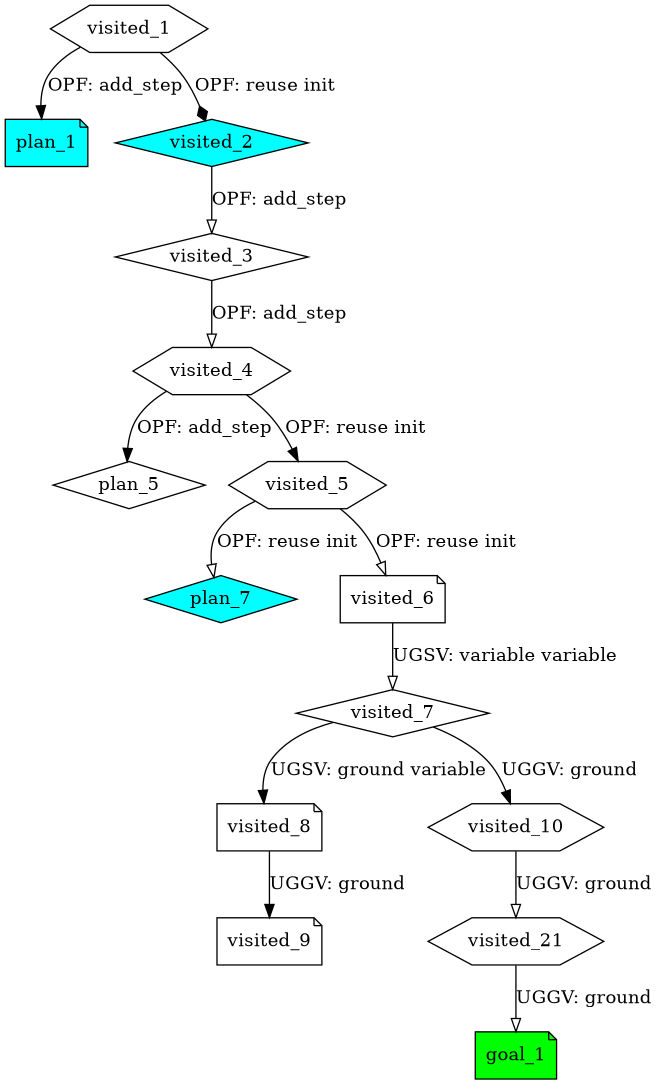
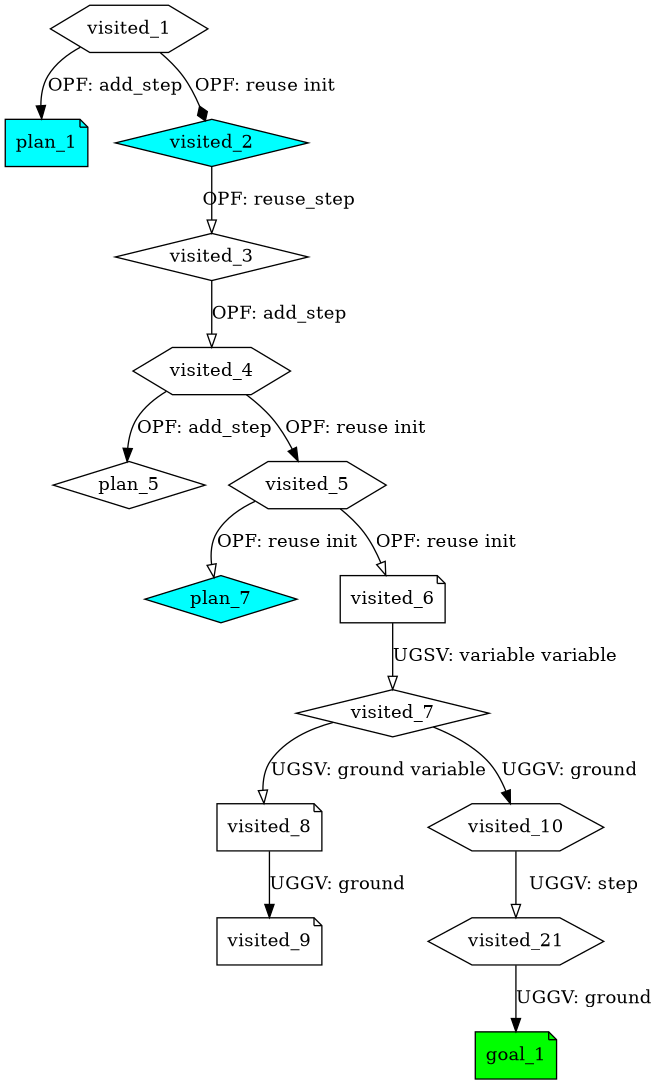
(279, 200) -> (279, 200)
(286, 745) -> (286, 745)
(584, 884) -> (584, 884)
(516, 992) -> (516, 992)
